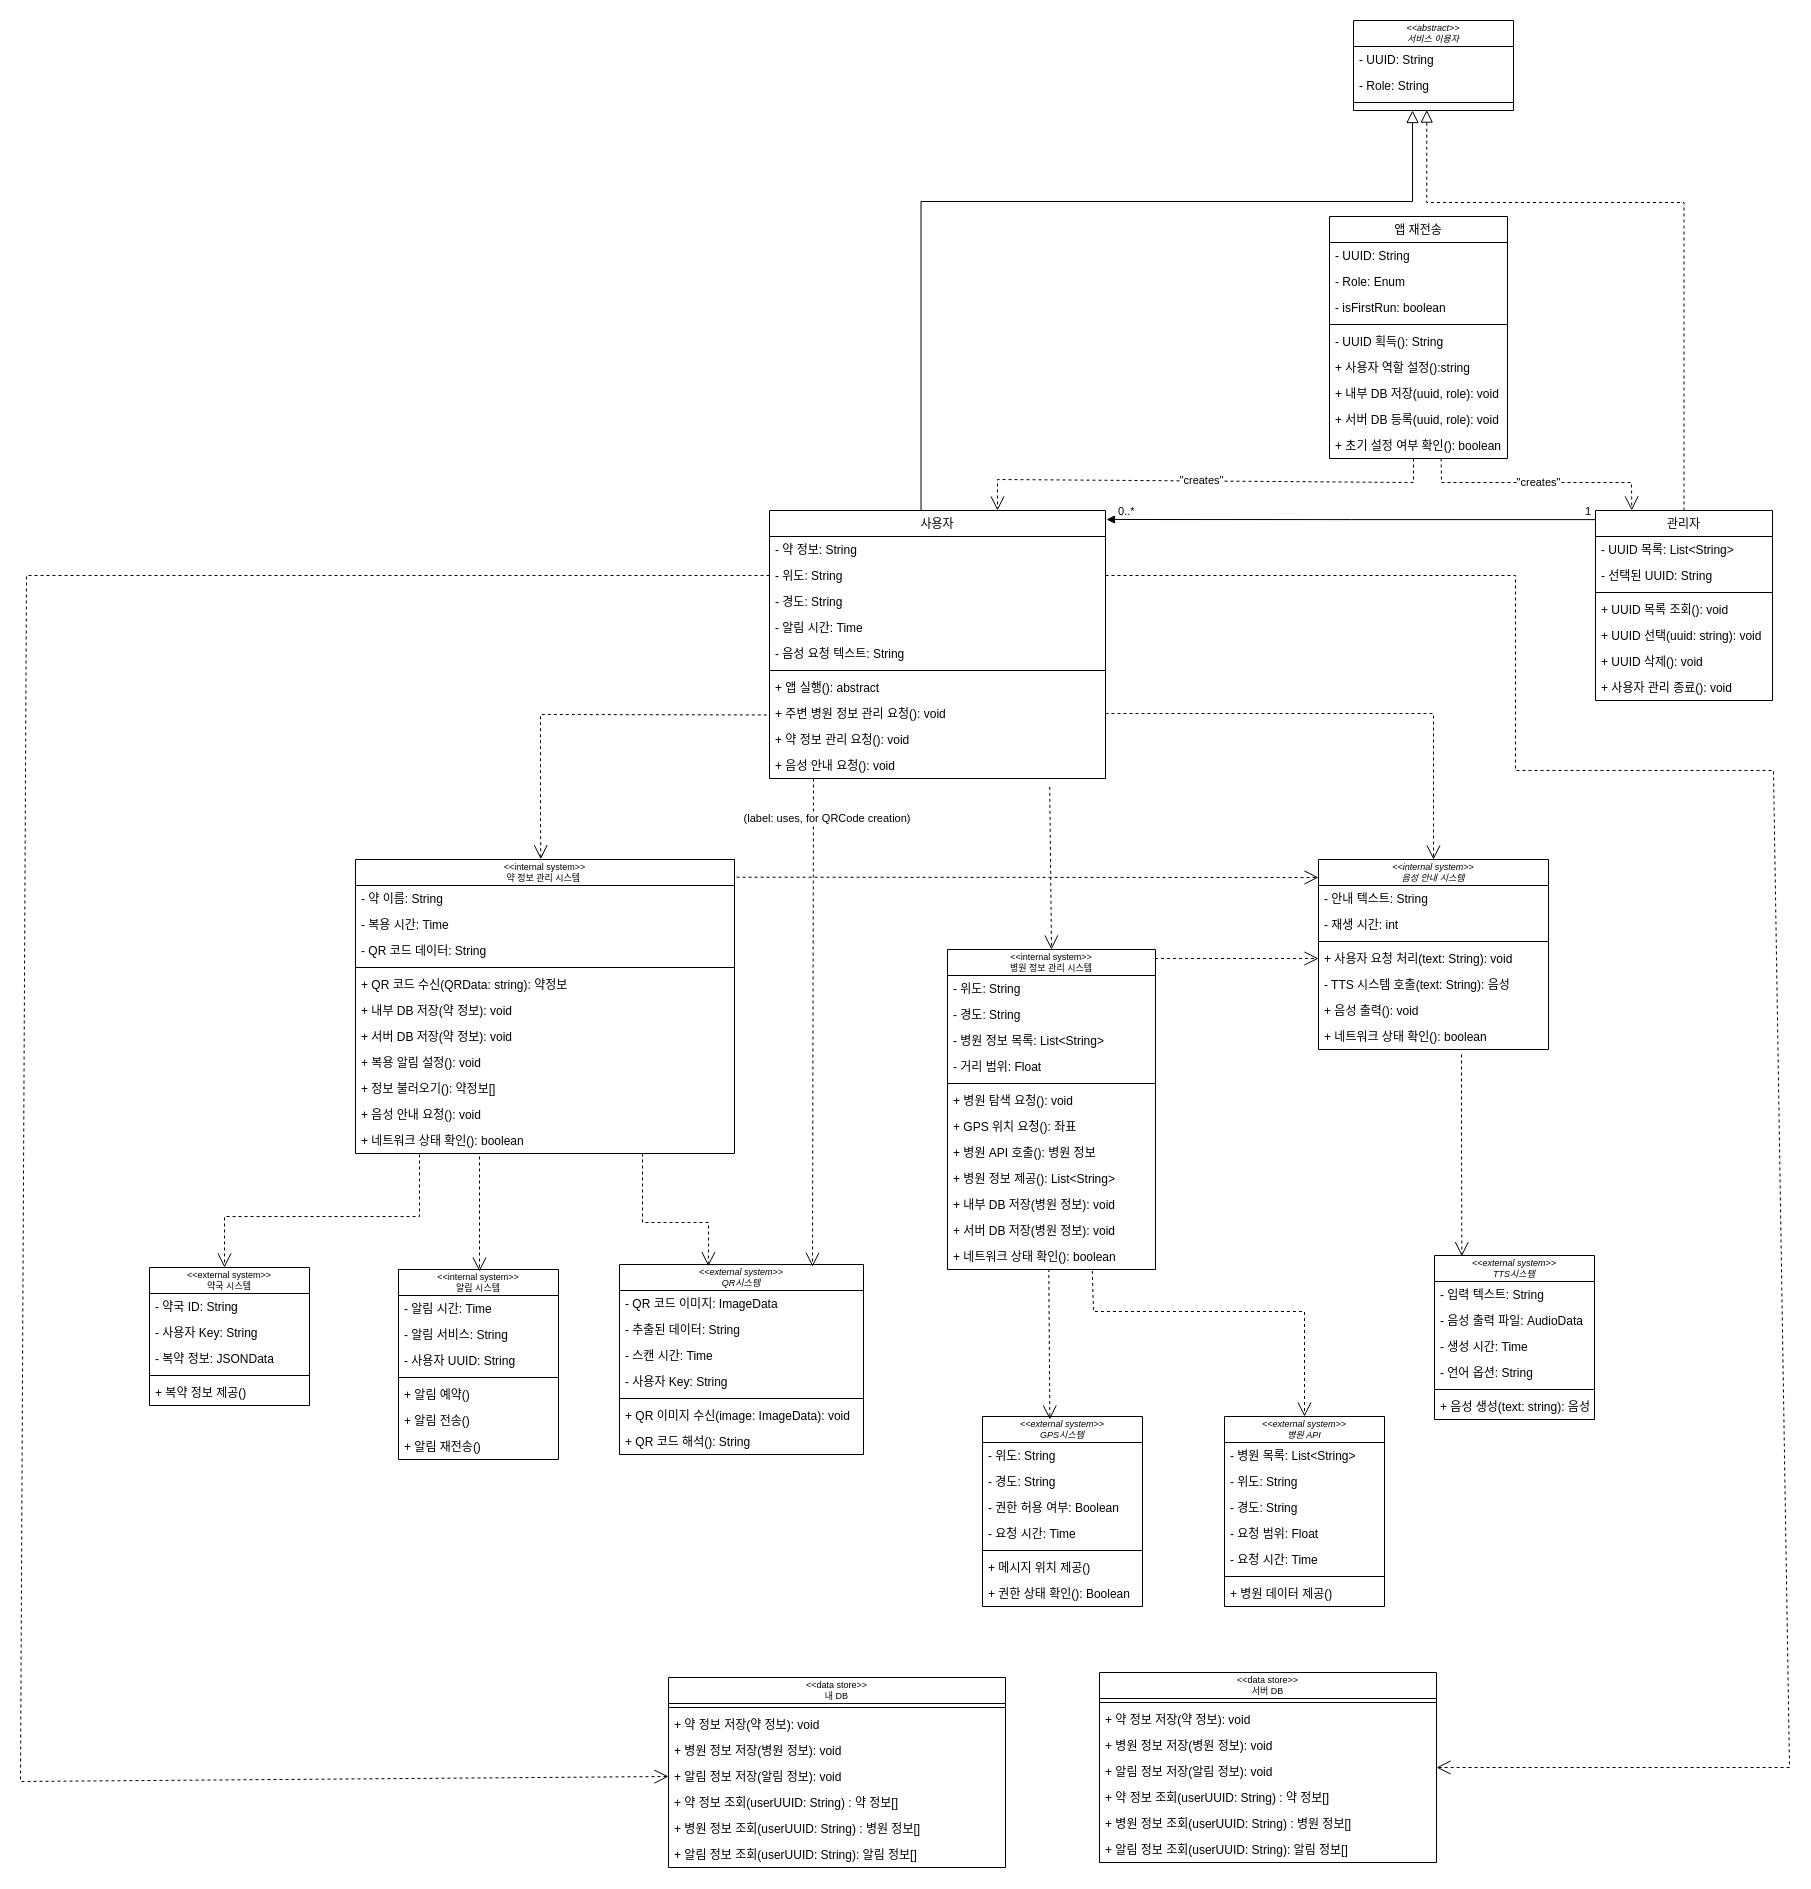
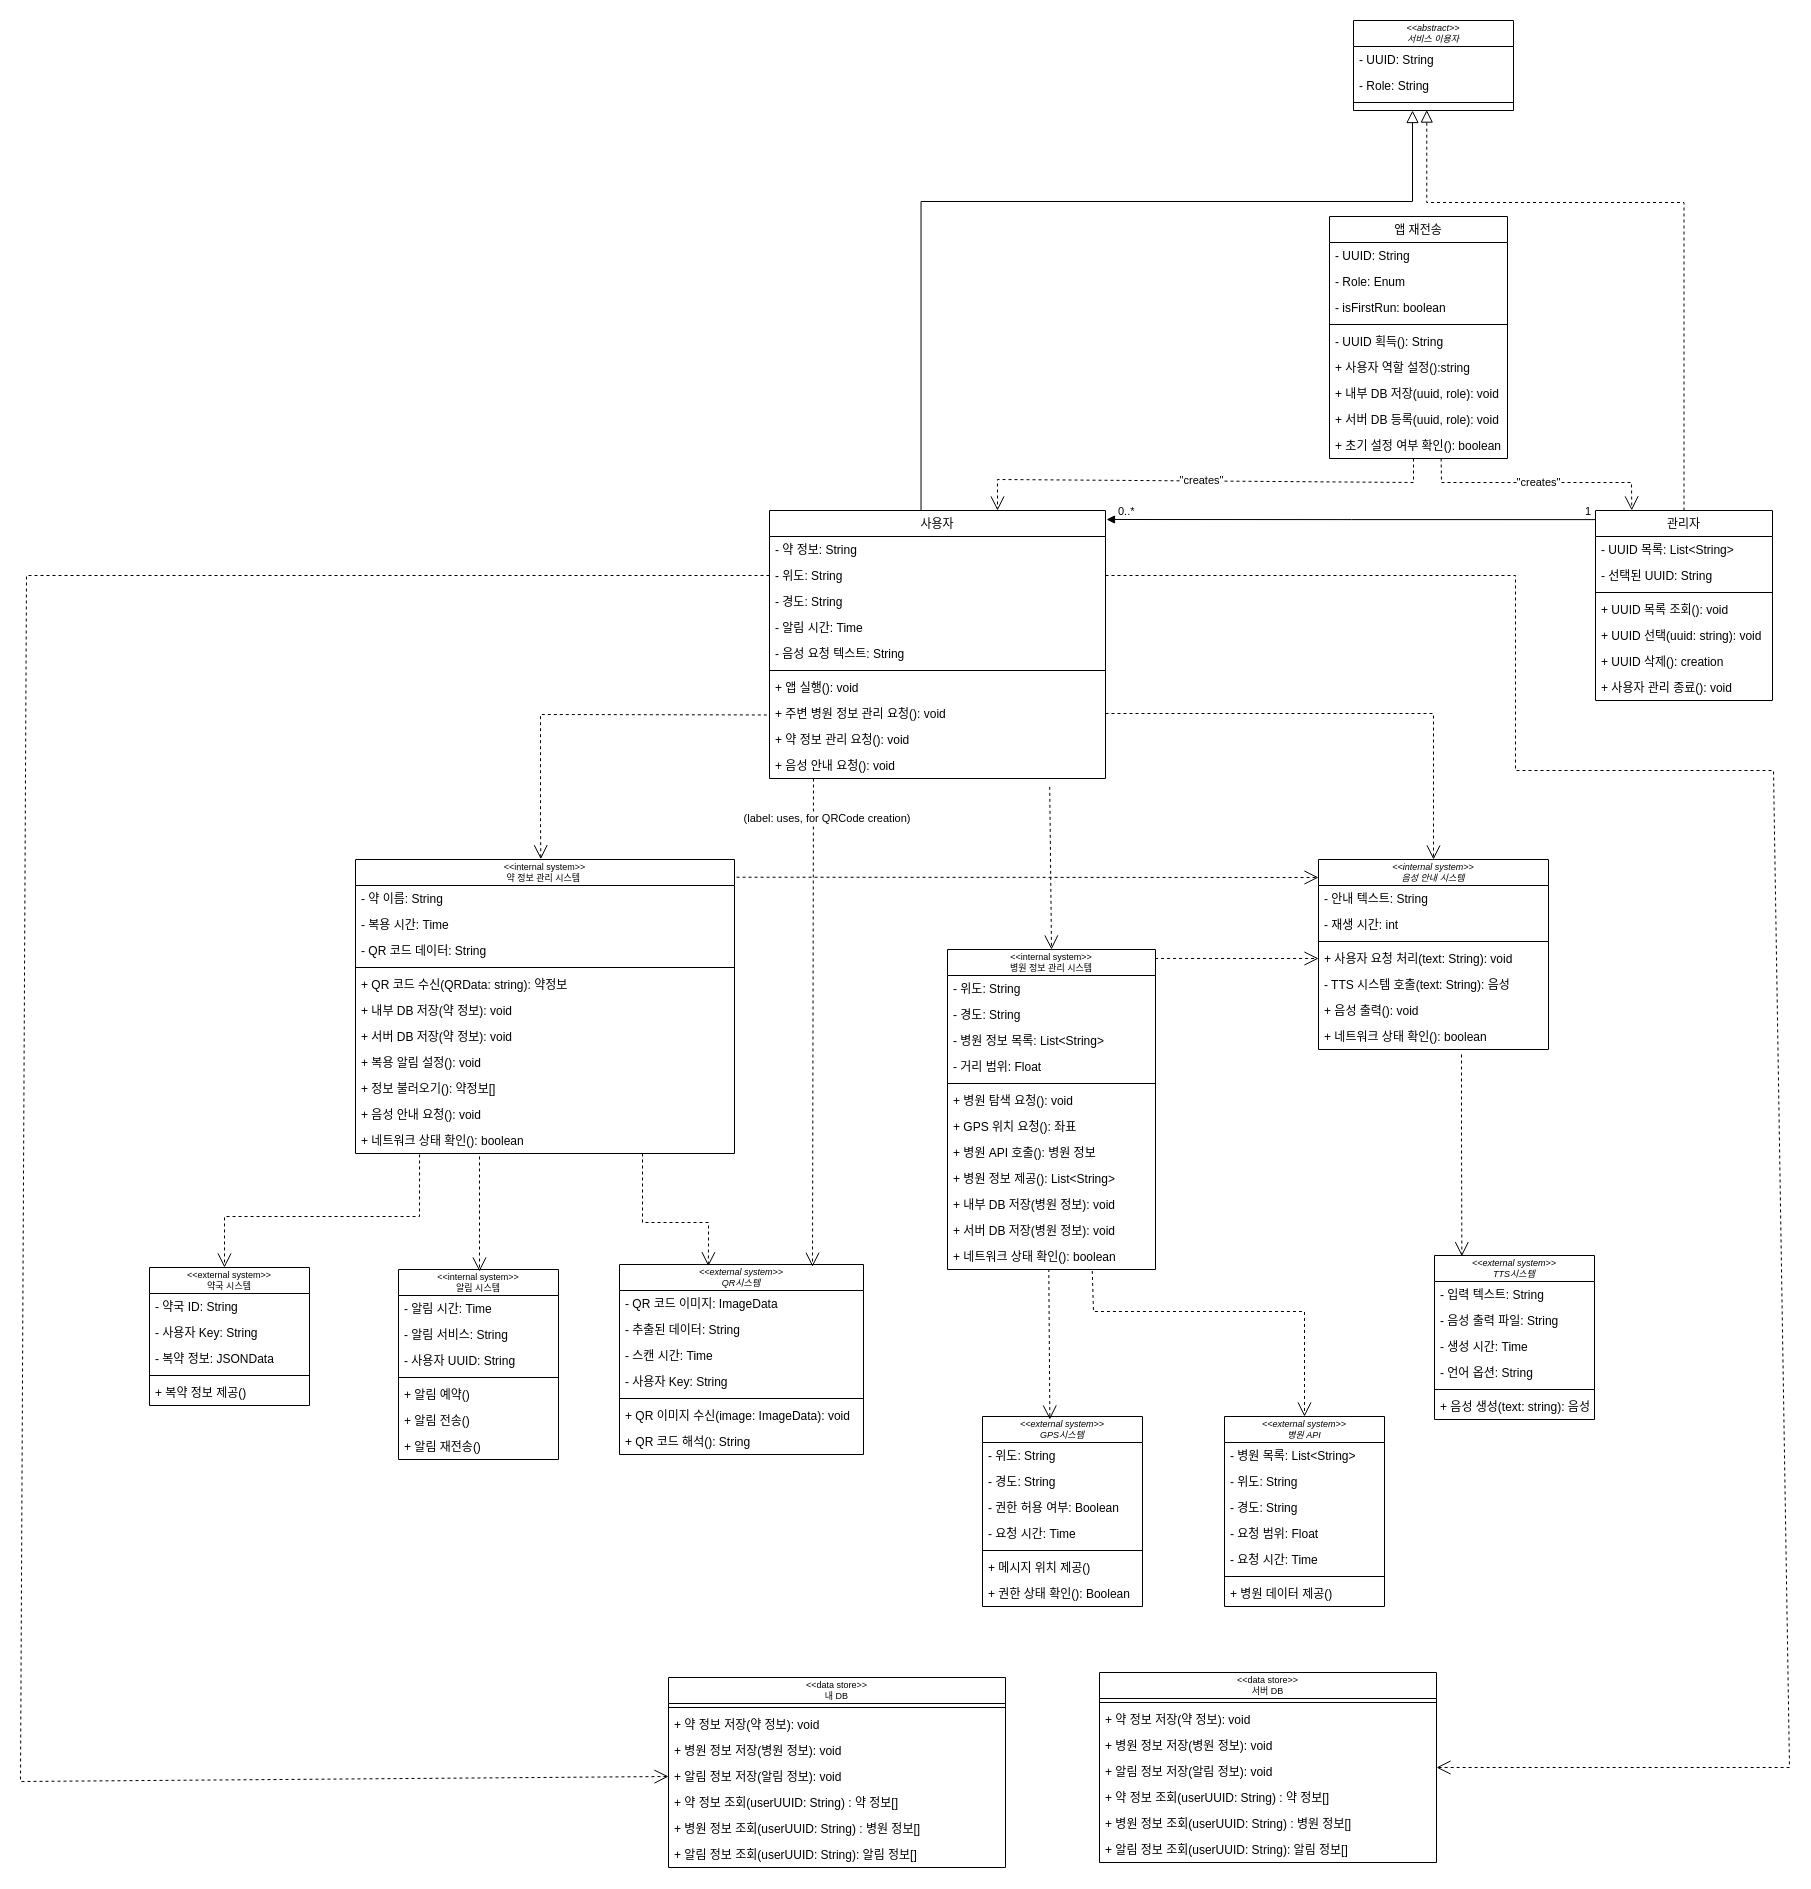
(1656, 662) -> (1669, 662)
(837, 688) -> (822, 688)
(1517, 1321) -> (1507, 1321)
